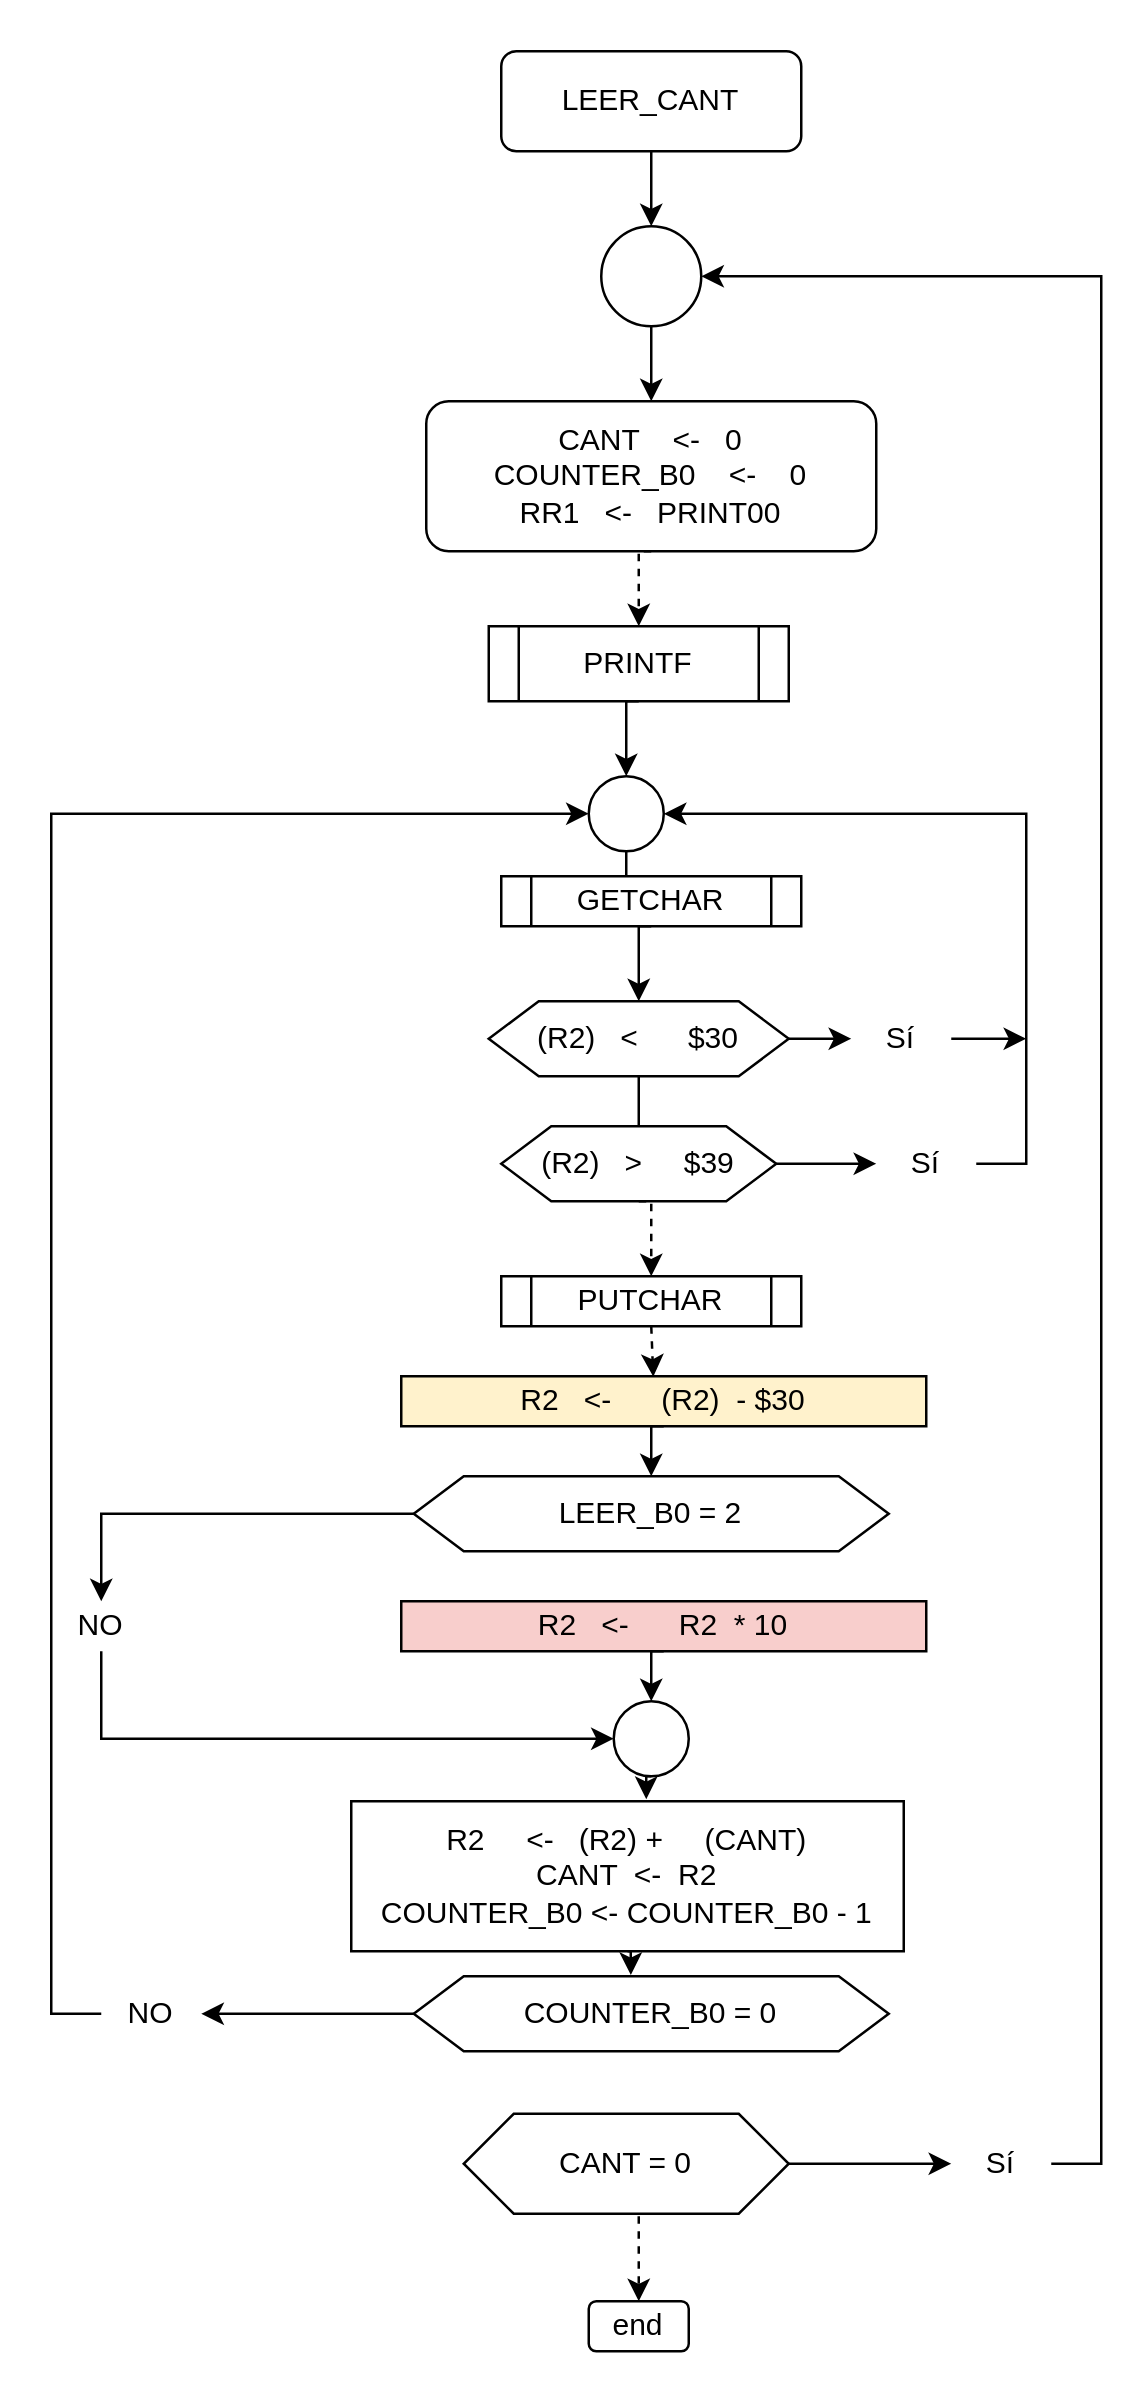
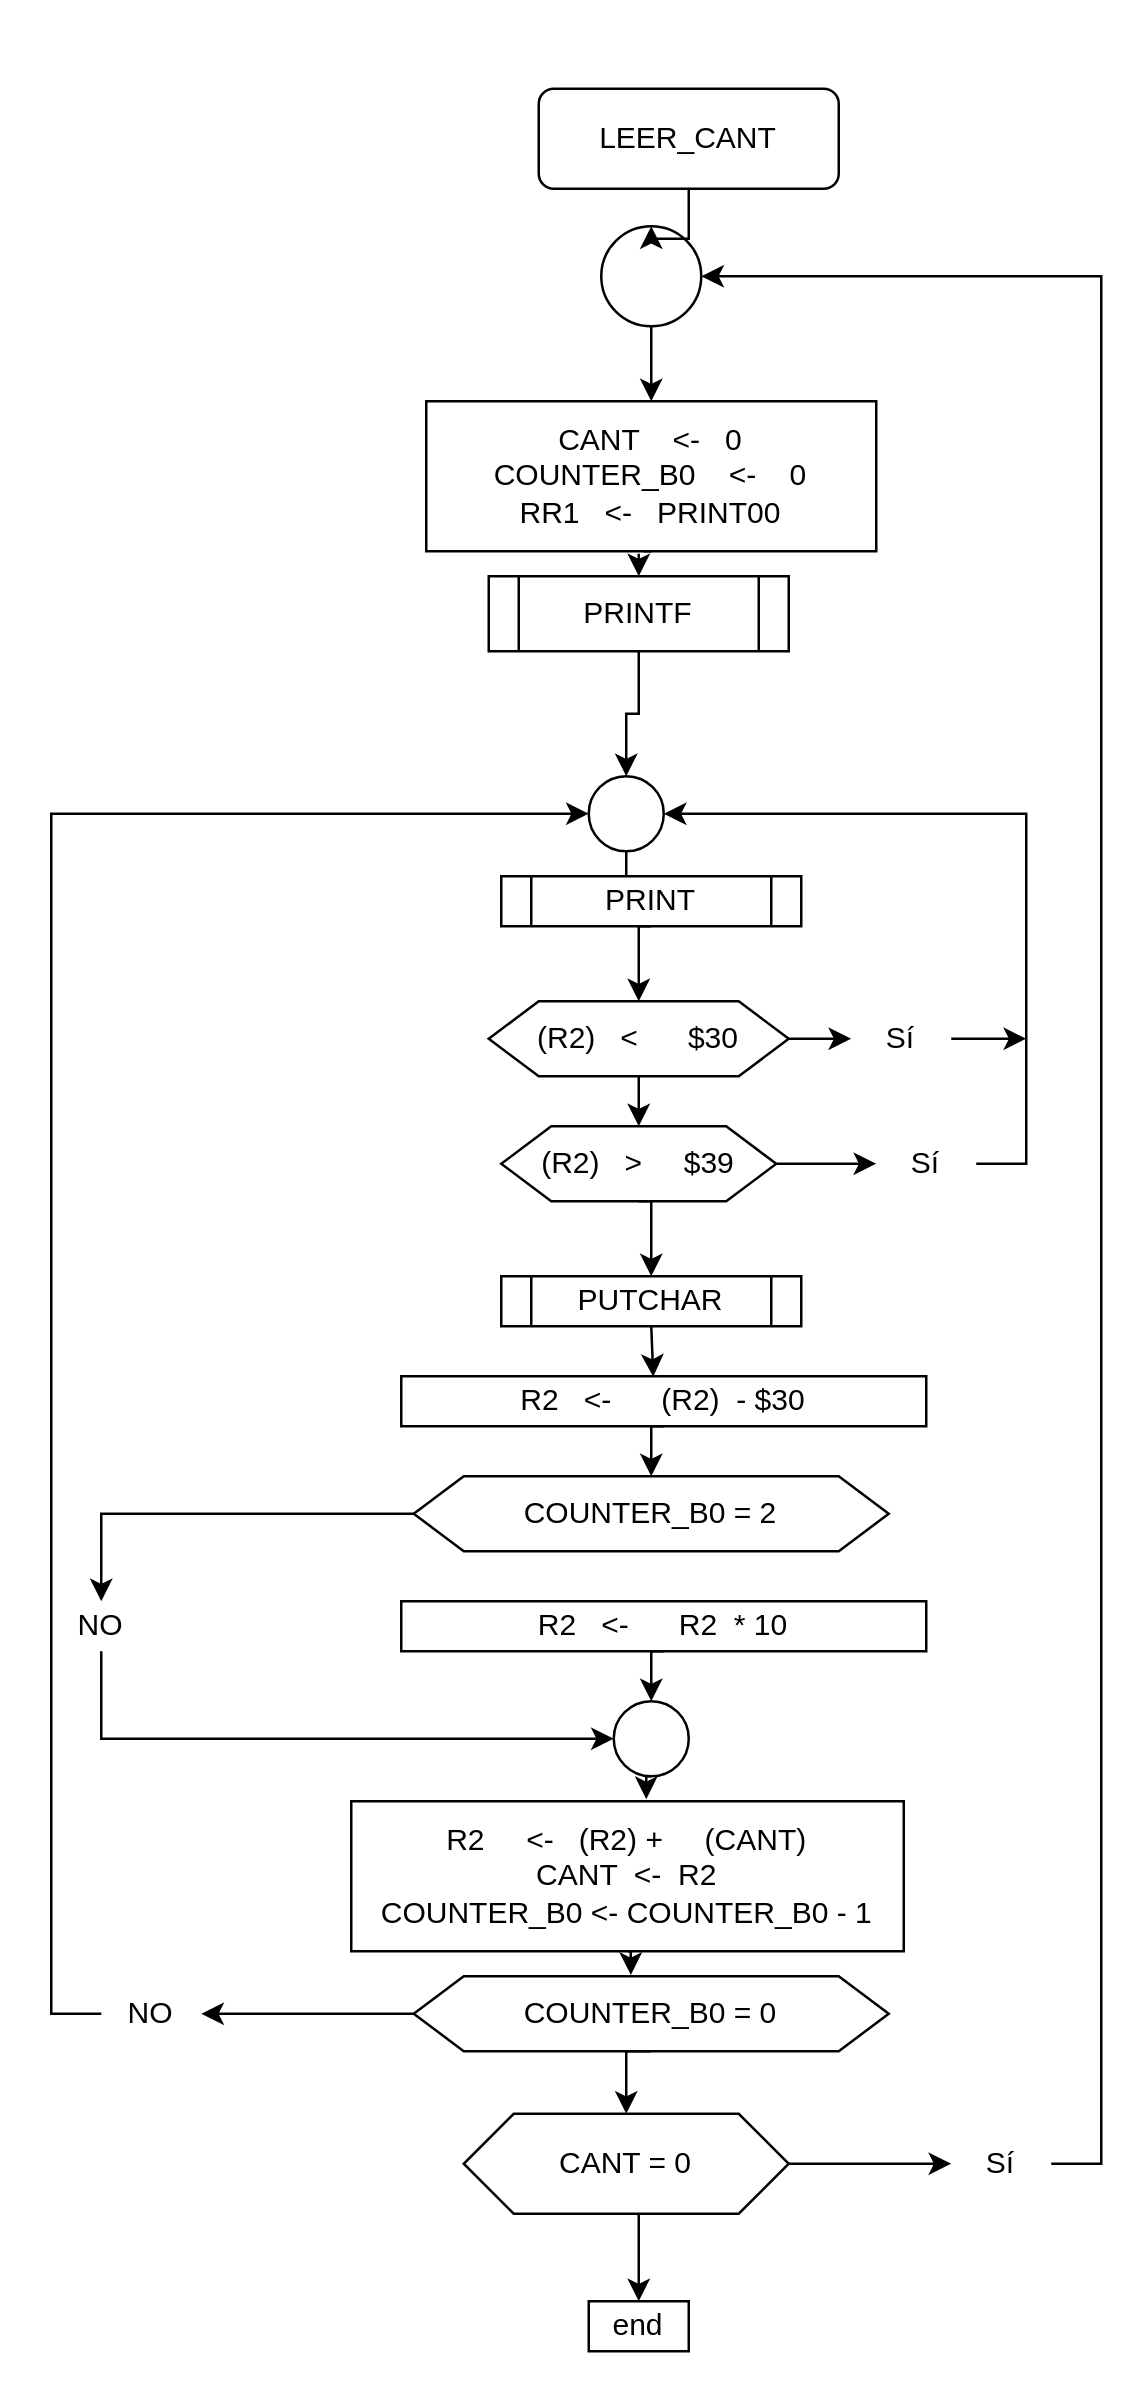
(651, 101) -> (689, 139)
(651, 476) -> (651, 476)
(639, 664) -> (639, 614)
(651, 901) -> (651, 901)
(639, 1115) -> (639, 1108)
(651, 1229) -> (651, 1229)
(652, 1347) -> (652, 1347)
(664, 1401) -> (664, 1401)
(651, 1514) -> (651, 1514)
(664, 1626) -> (664, 1626)
none -> (626, 2073)
(639, 2243) -> (639, 2243)
(639, 2326) -> (639, 2326)
